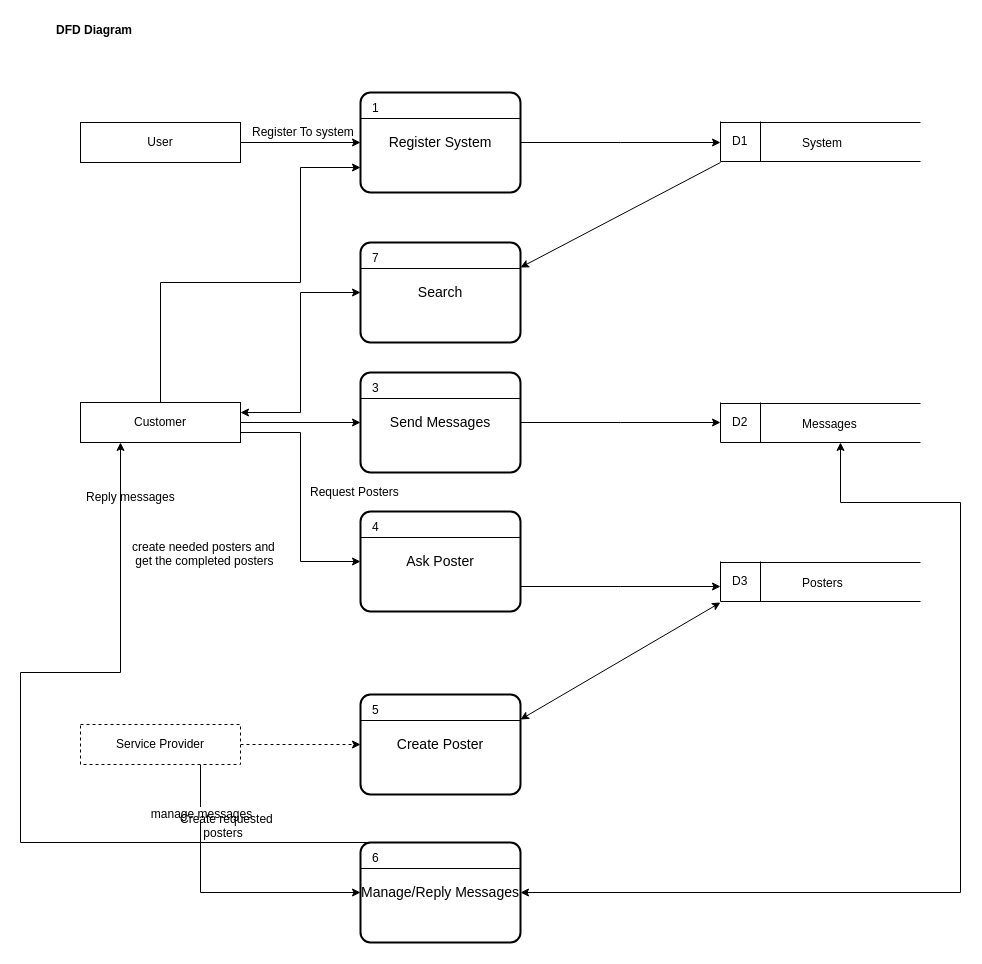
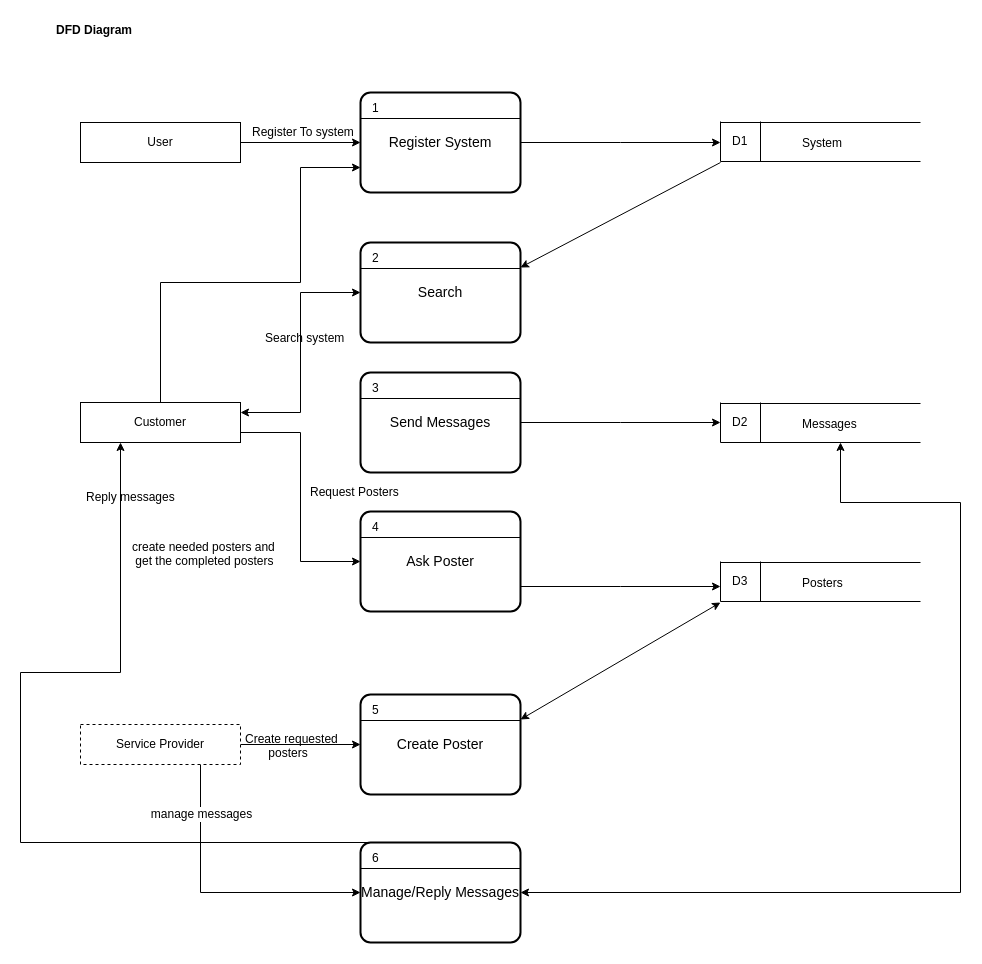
(376, 259) -> (376, 259)
none -> (309, 339)
(297, 423) -> none
(298, 745) -> (298, 745)
(234, 825) -> (299, 745)
